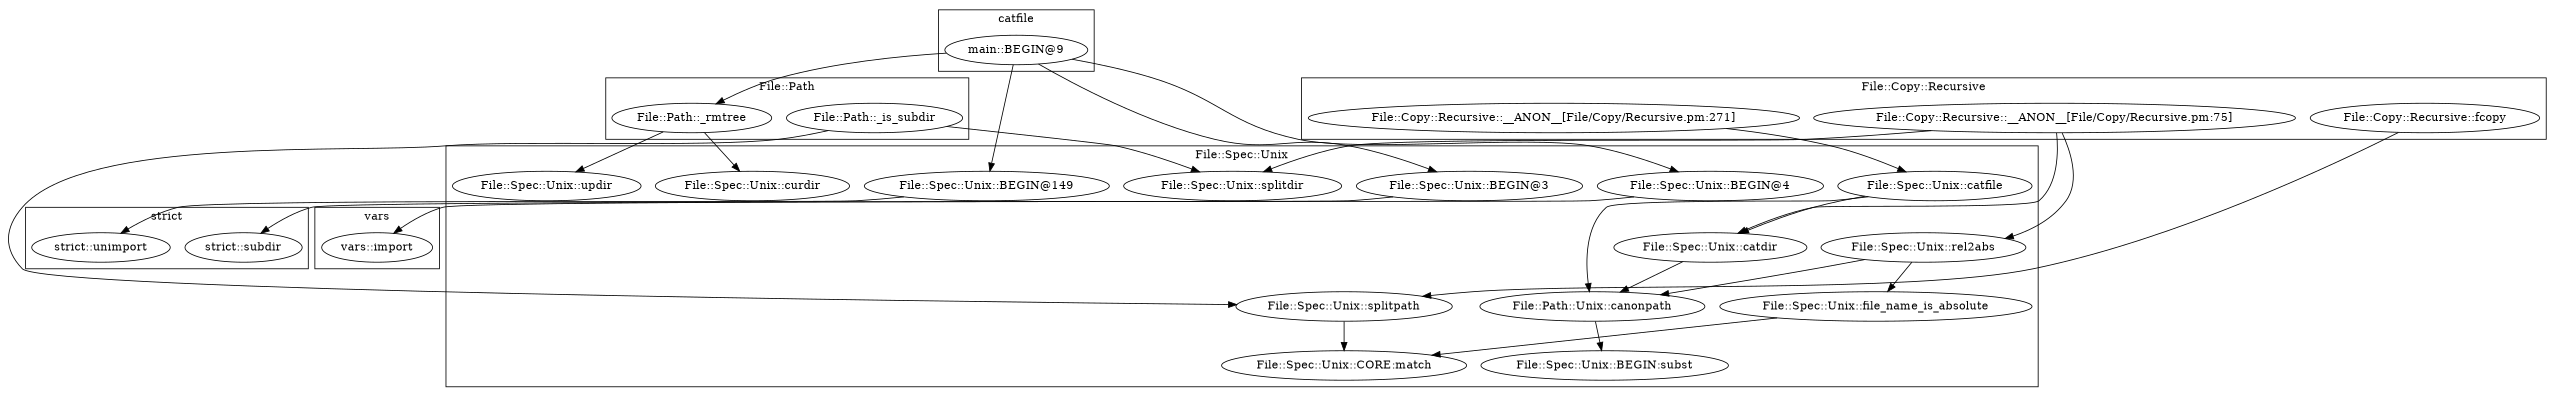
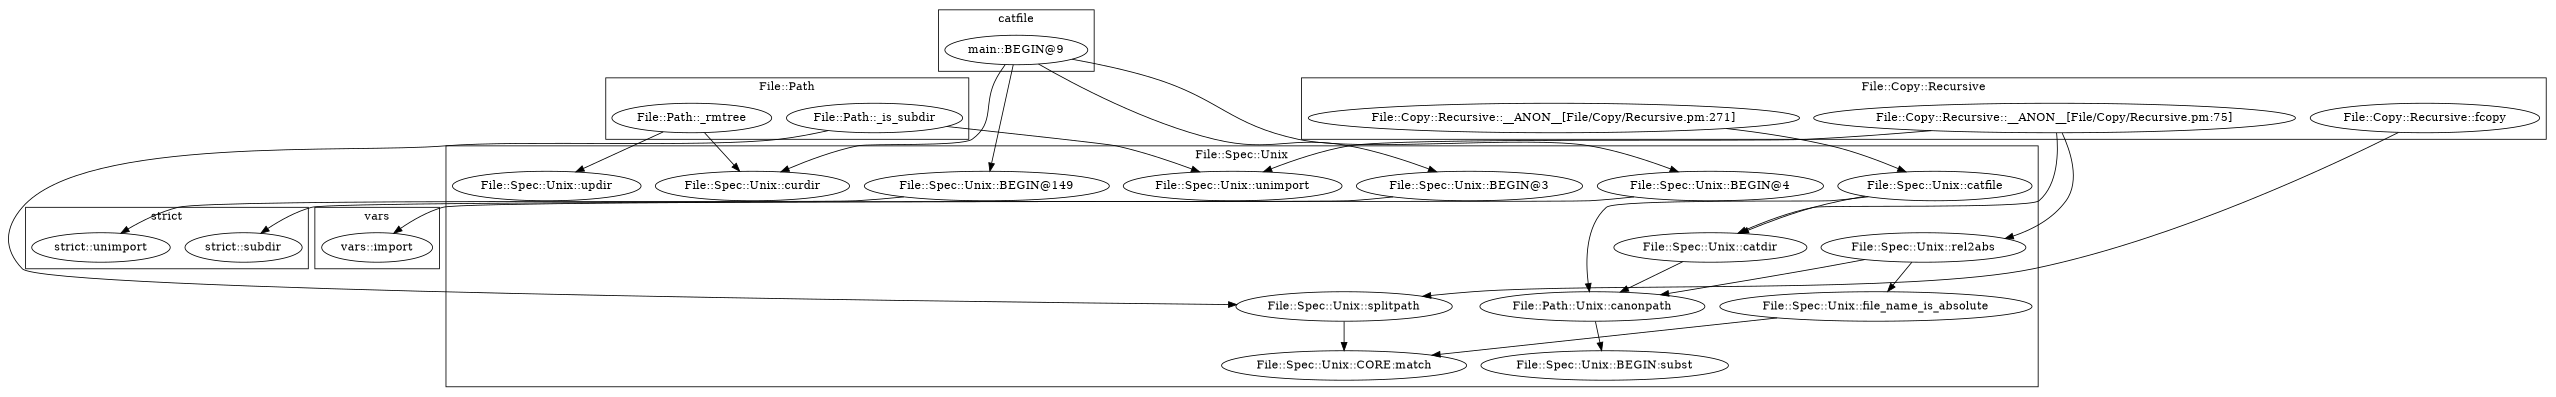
(832, 66) -> (974, 138)
(1233, 186) -> (1233, 186)
